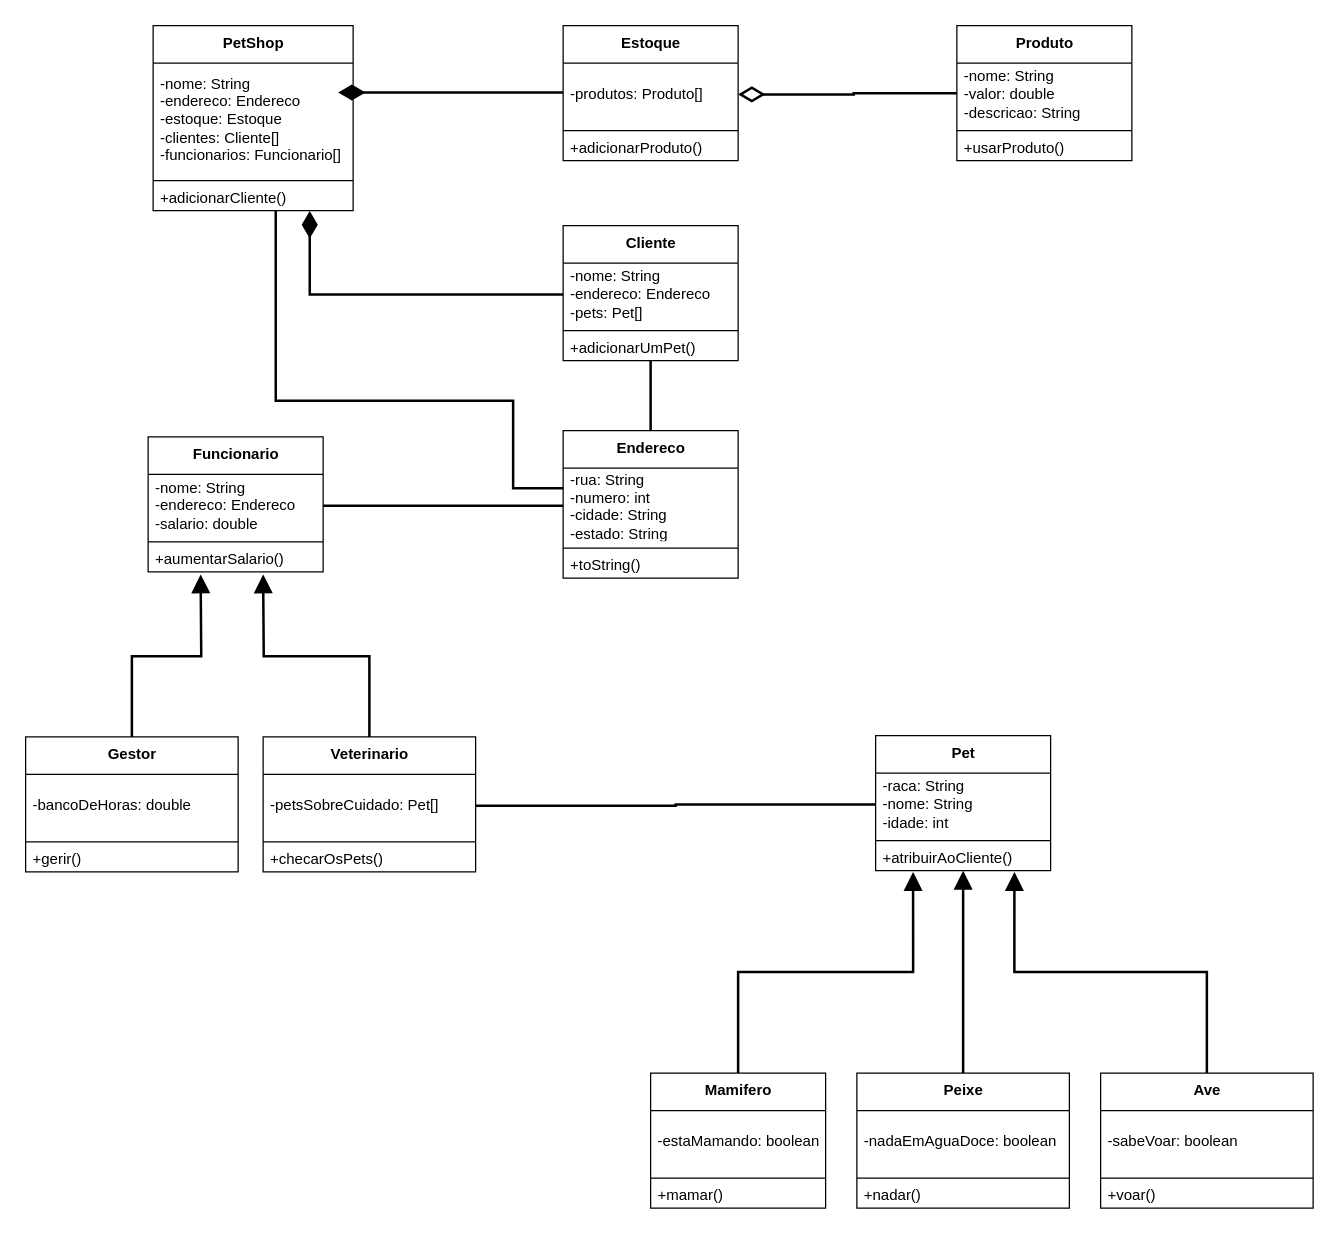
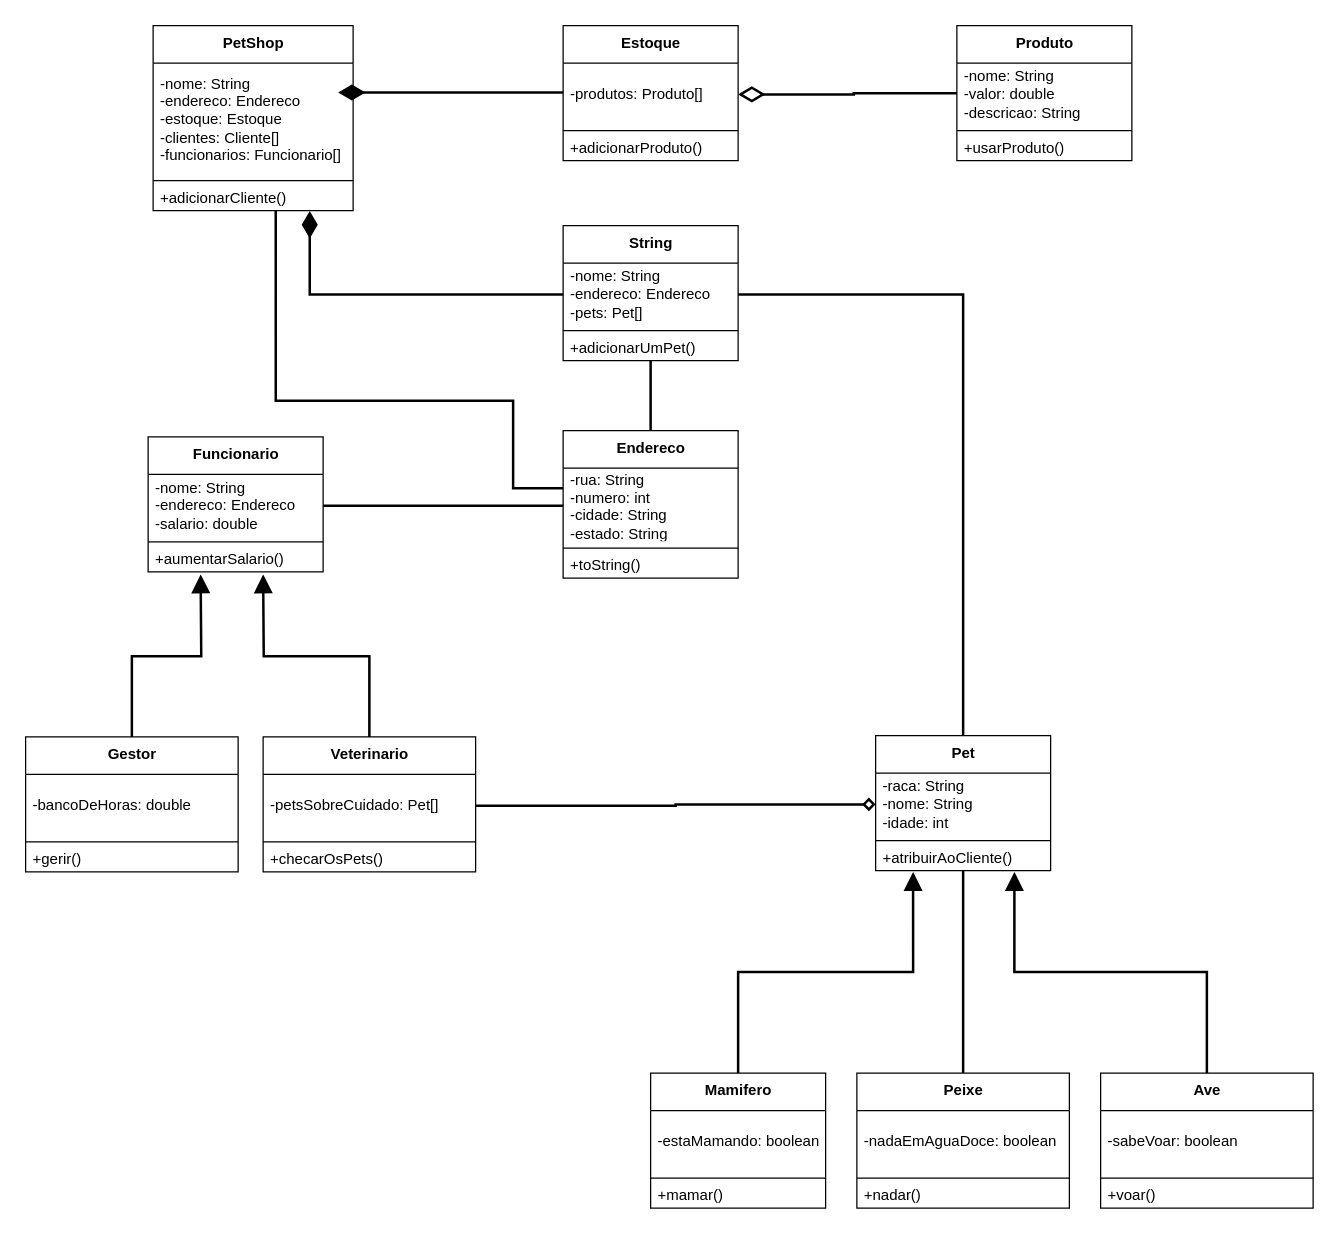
(651, 243) -> (651, 243)
none -> (963, 403)
(867, 804) -> (863, 804)
(963, 890) -> (963, 882)
